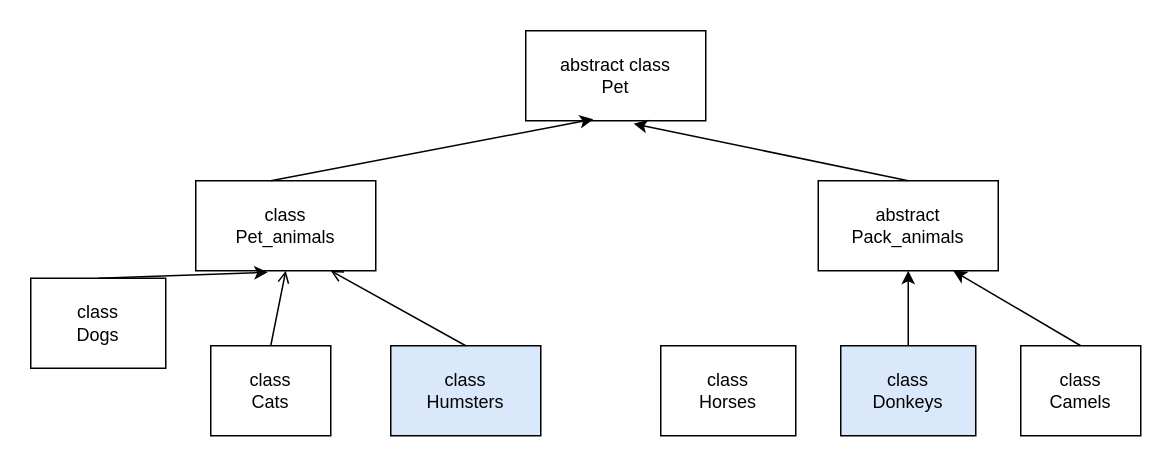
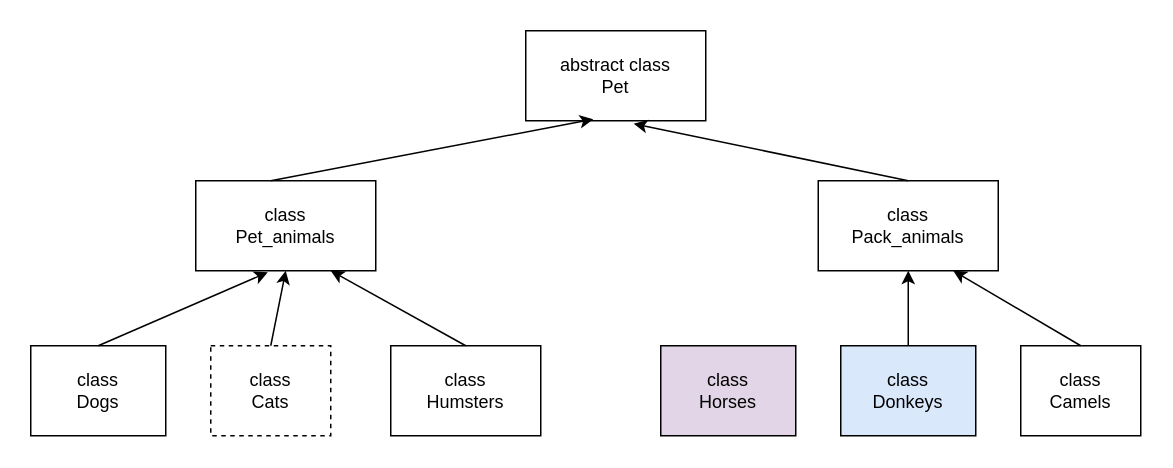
(908, 226) -> (908, 226)
(337, 274) -> (340, 276)
(284, 279) -> (283, 282)
(98, 323) -> (98, 391)
(271, 391) -> (271, 391)
(466, 391) -> (466, 391)
(728, 391) -> (728, 391)
